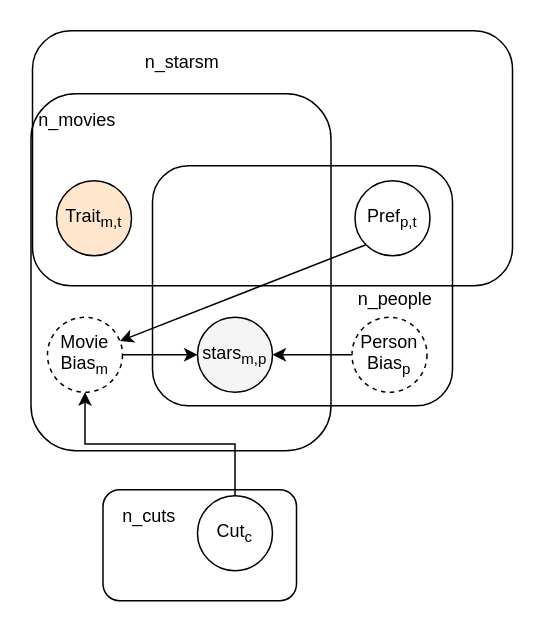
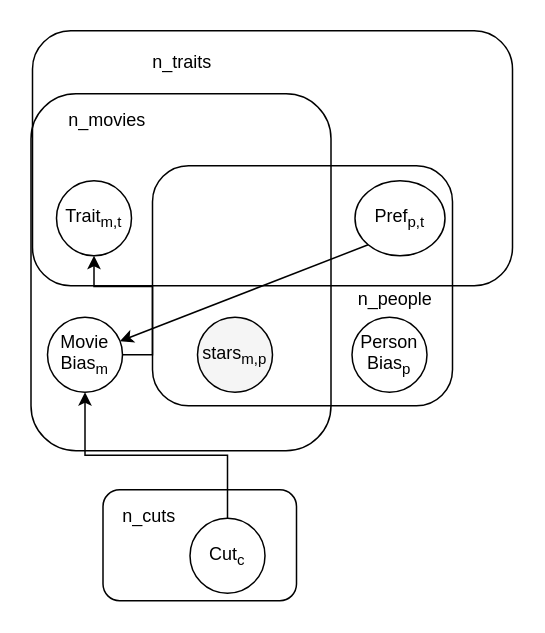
(182, 62) -> (182, 62)
(77, 121) -> (107, 121)
(94, 218) -> (94, 218)
(392, 218) -> (400, 218)
(85, 355) -> (85, 355)
(170, 355) -> (94, 277)
(317, 355) -> none
(389, 355) -> (389, 355)
(235, 533) -> (227, 556)
